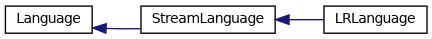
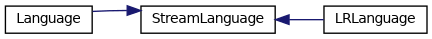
(124, 29) -> (110, 11)
